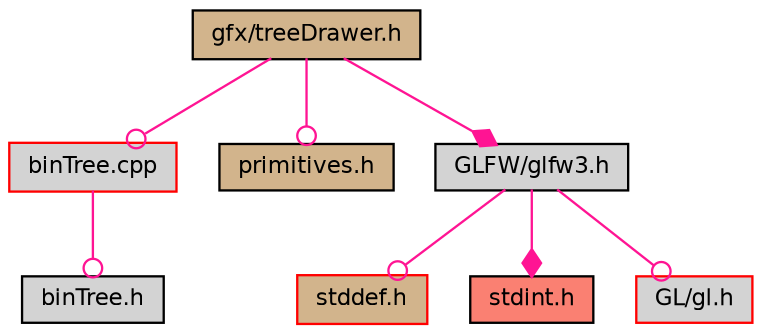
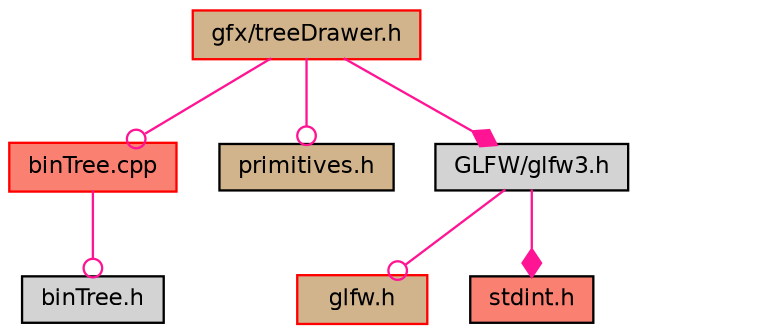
(307, 35) -> (307, 35)
(93, 167) -> (93, 167)
(362, 300) -> (362, 300)
(694, 300) -> none
